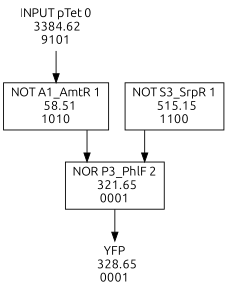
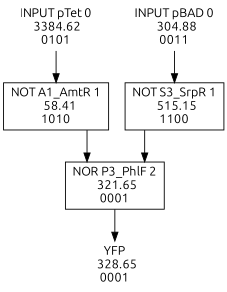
(56, 27) -> (56, 27)
none -> (174, 27)
(56, 106) -> (56, 106)
